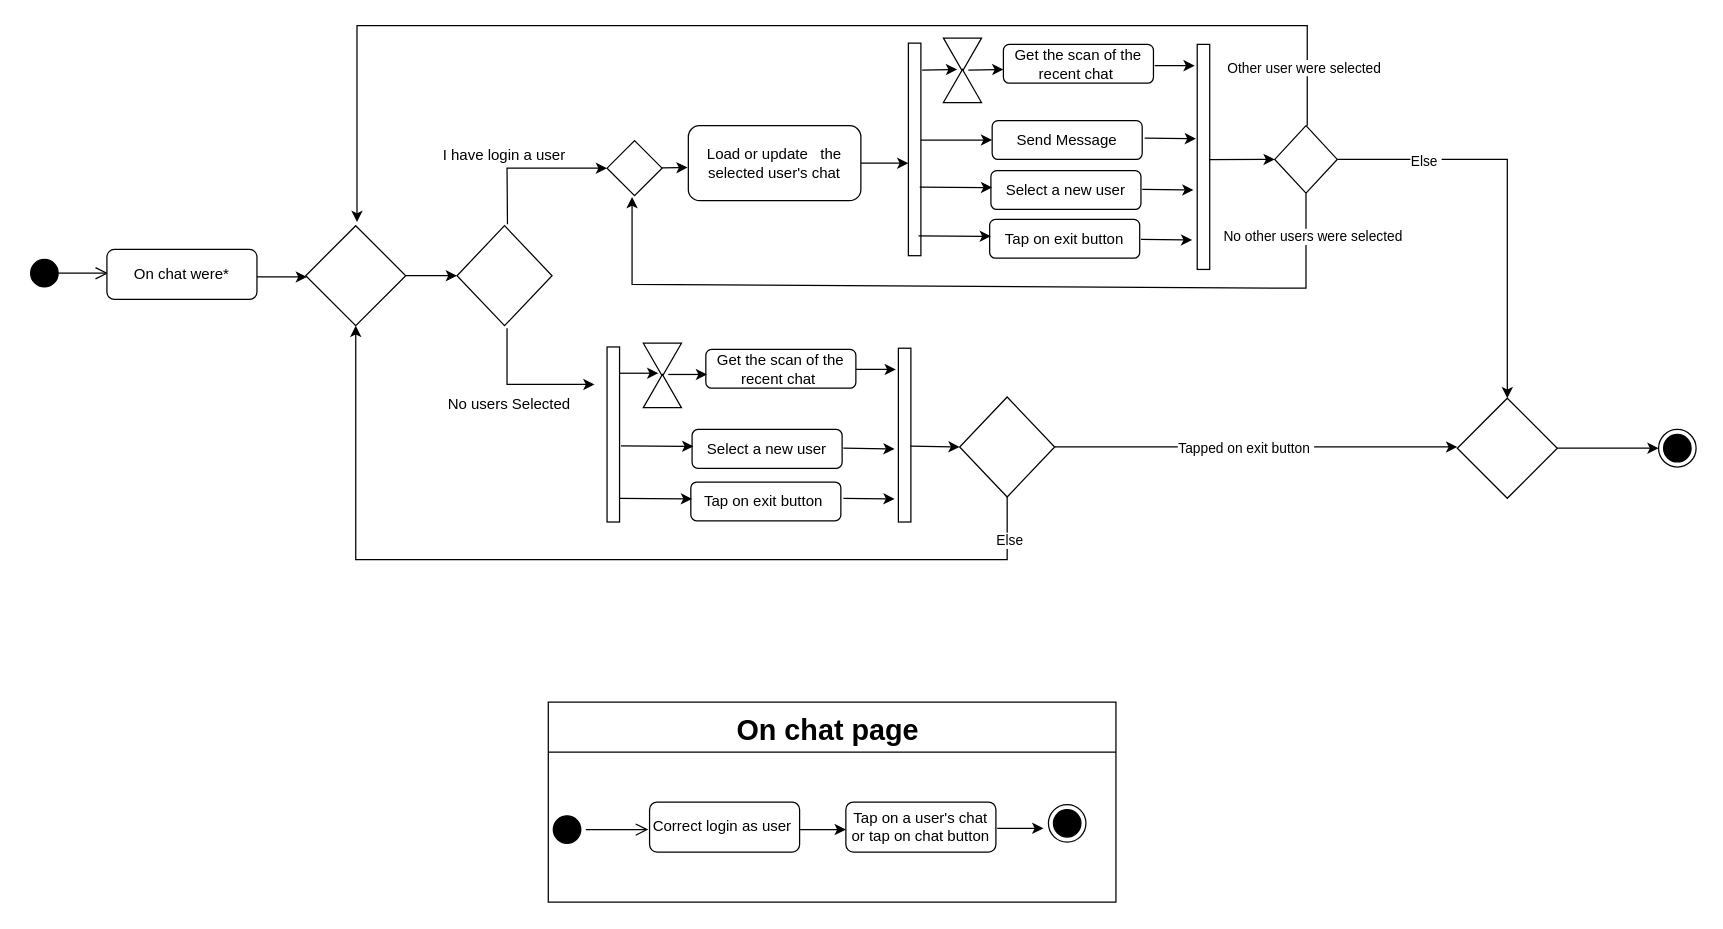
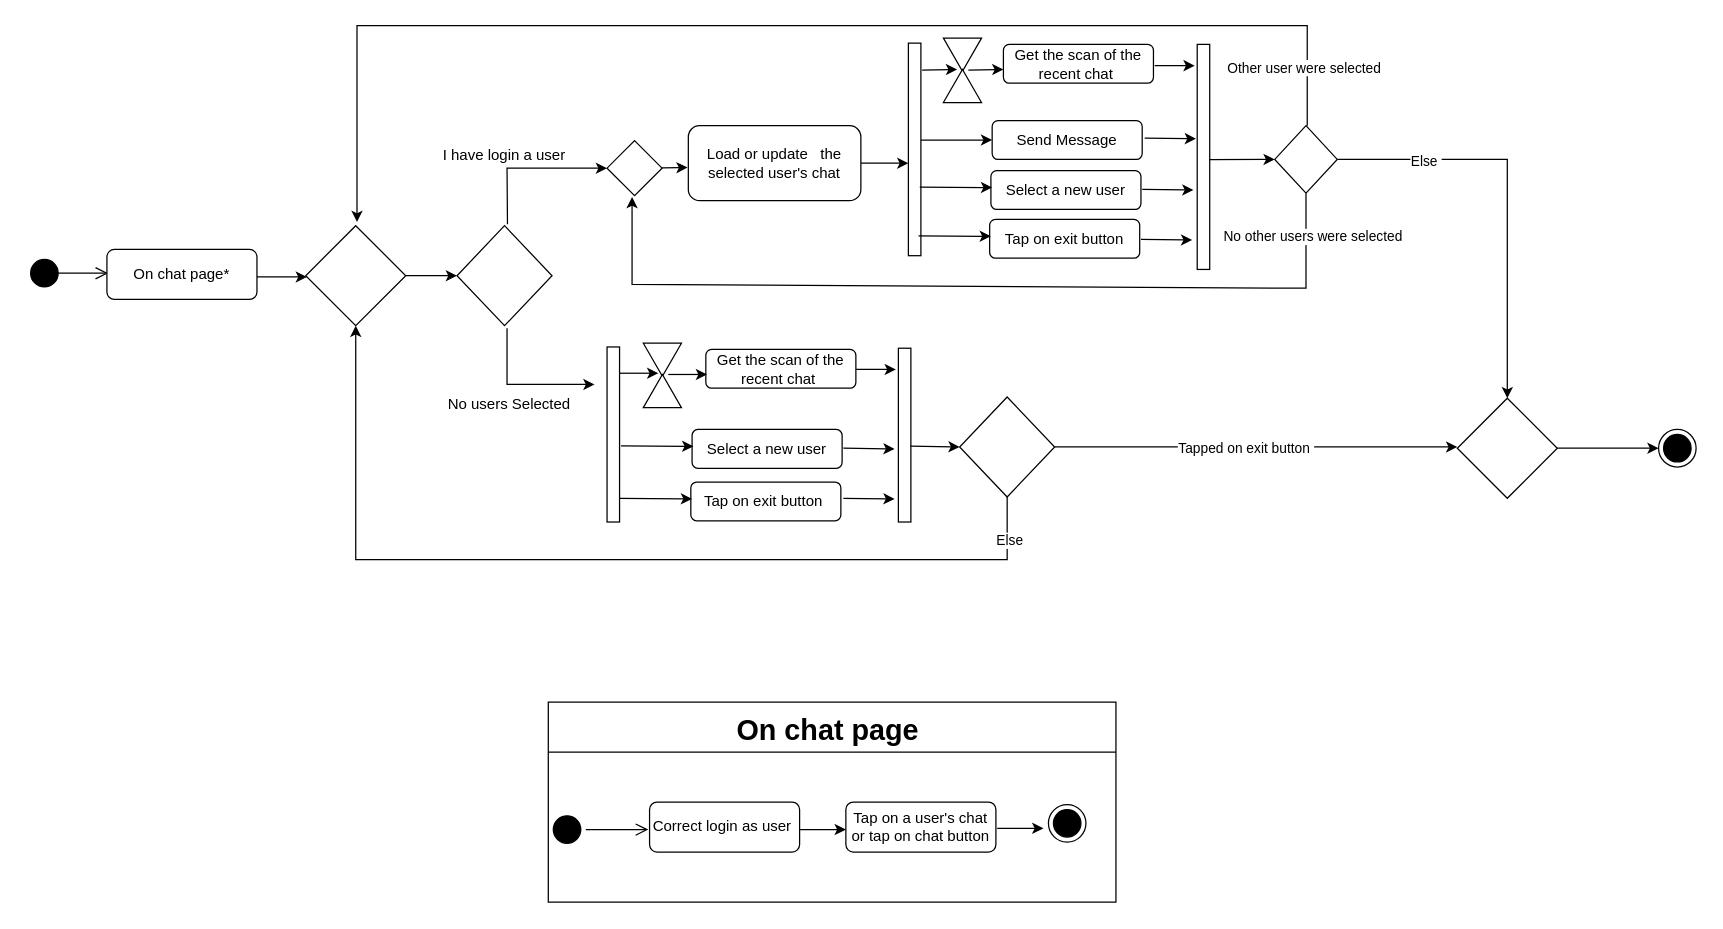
(182, 274) -> (182, 274)
